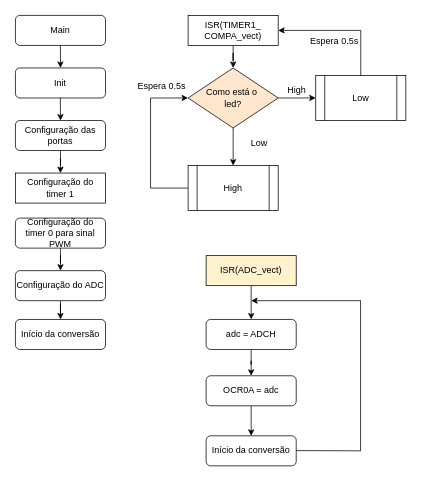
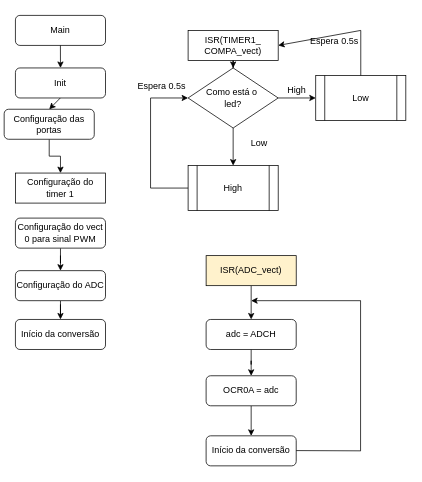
(233, 30) -> (233, 45)
(233, 98) -> (233, 98)
(60, 135) -> (49, 124)
(60, 233) -> (60, 233)
